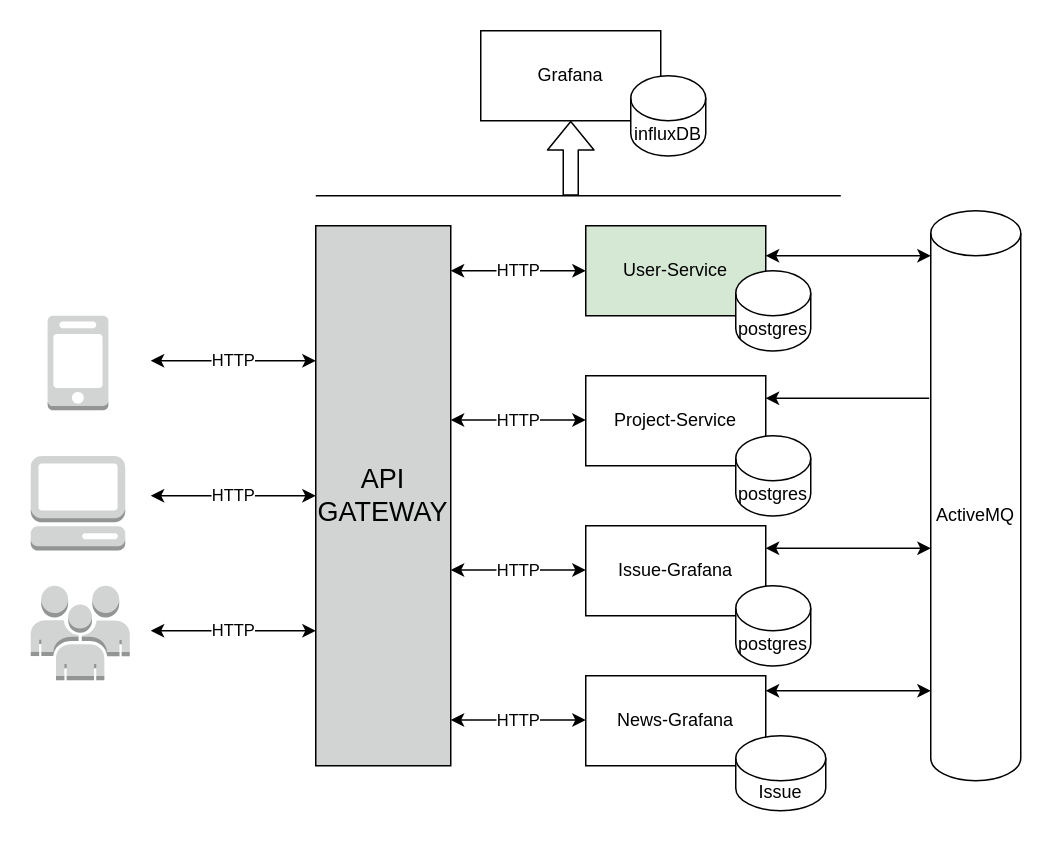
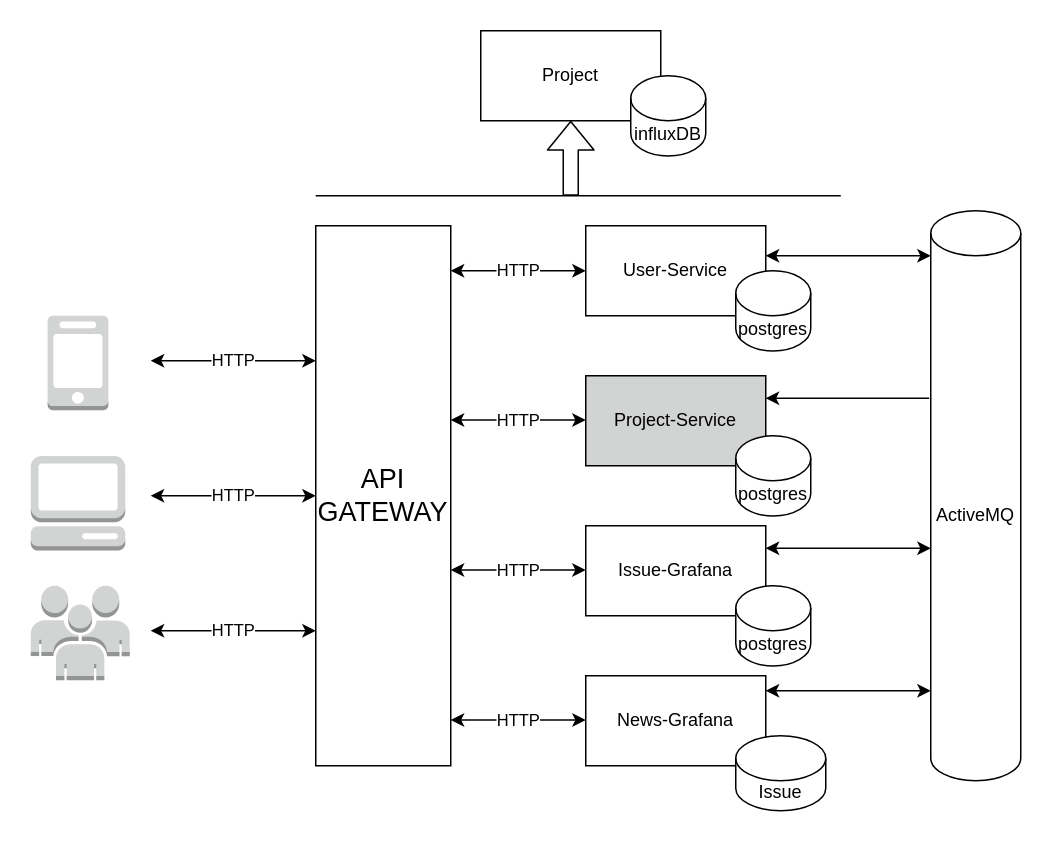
(571, 76) -> (571, 76)
(676, 271) -> (676, 271)
(676, 421) -> (676, 421)
(383, 496) -> (383, 496)
